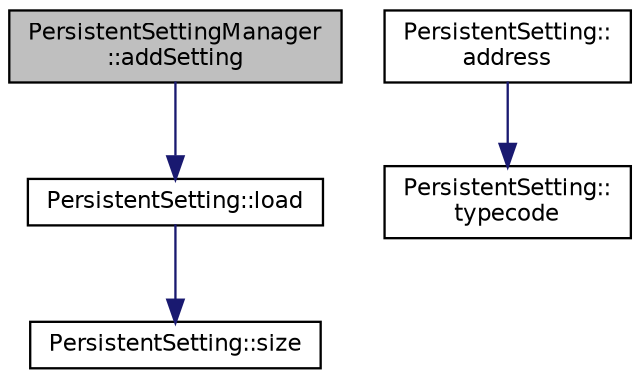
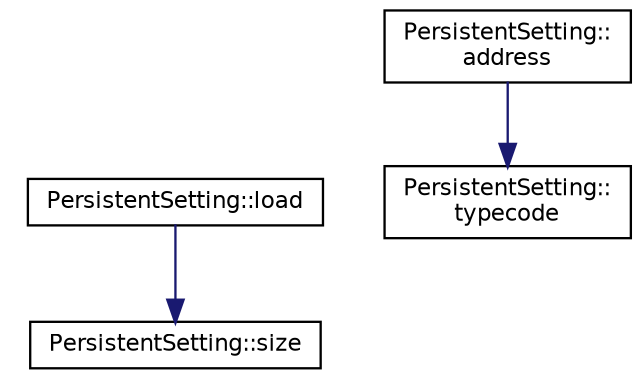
(175, 46) -> none
